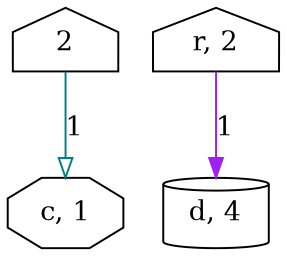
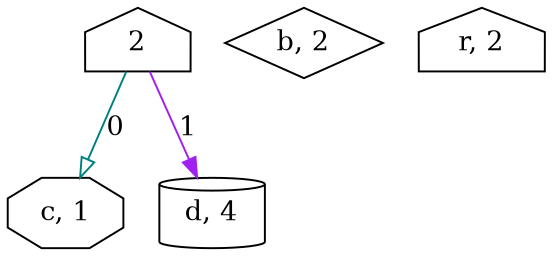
none -> (304, 43)
(216, 115) -> (169, 116)
(75, 128) -> (116, 128)
